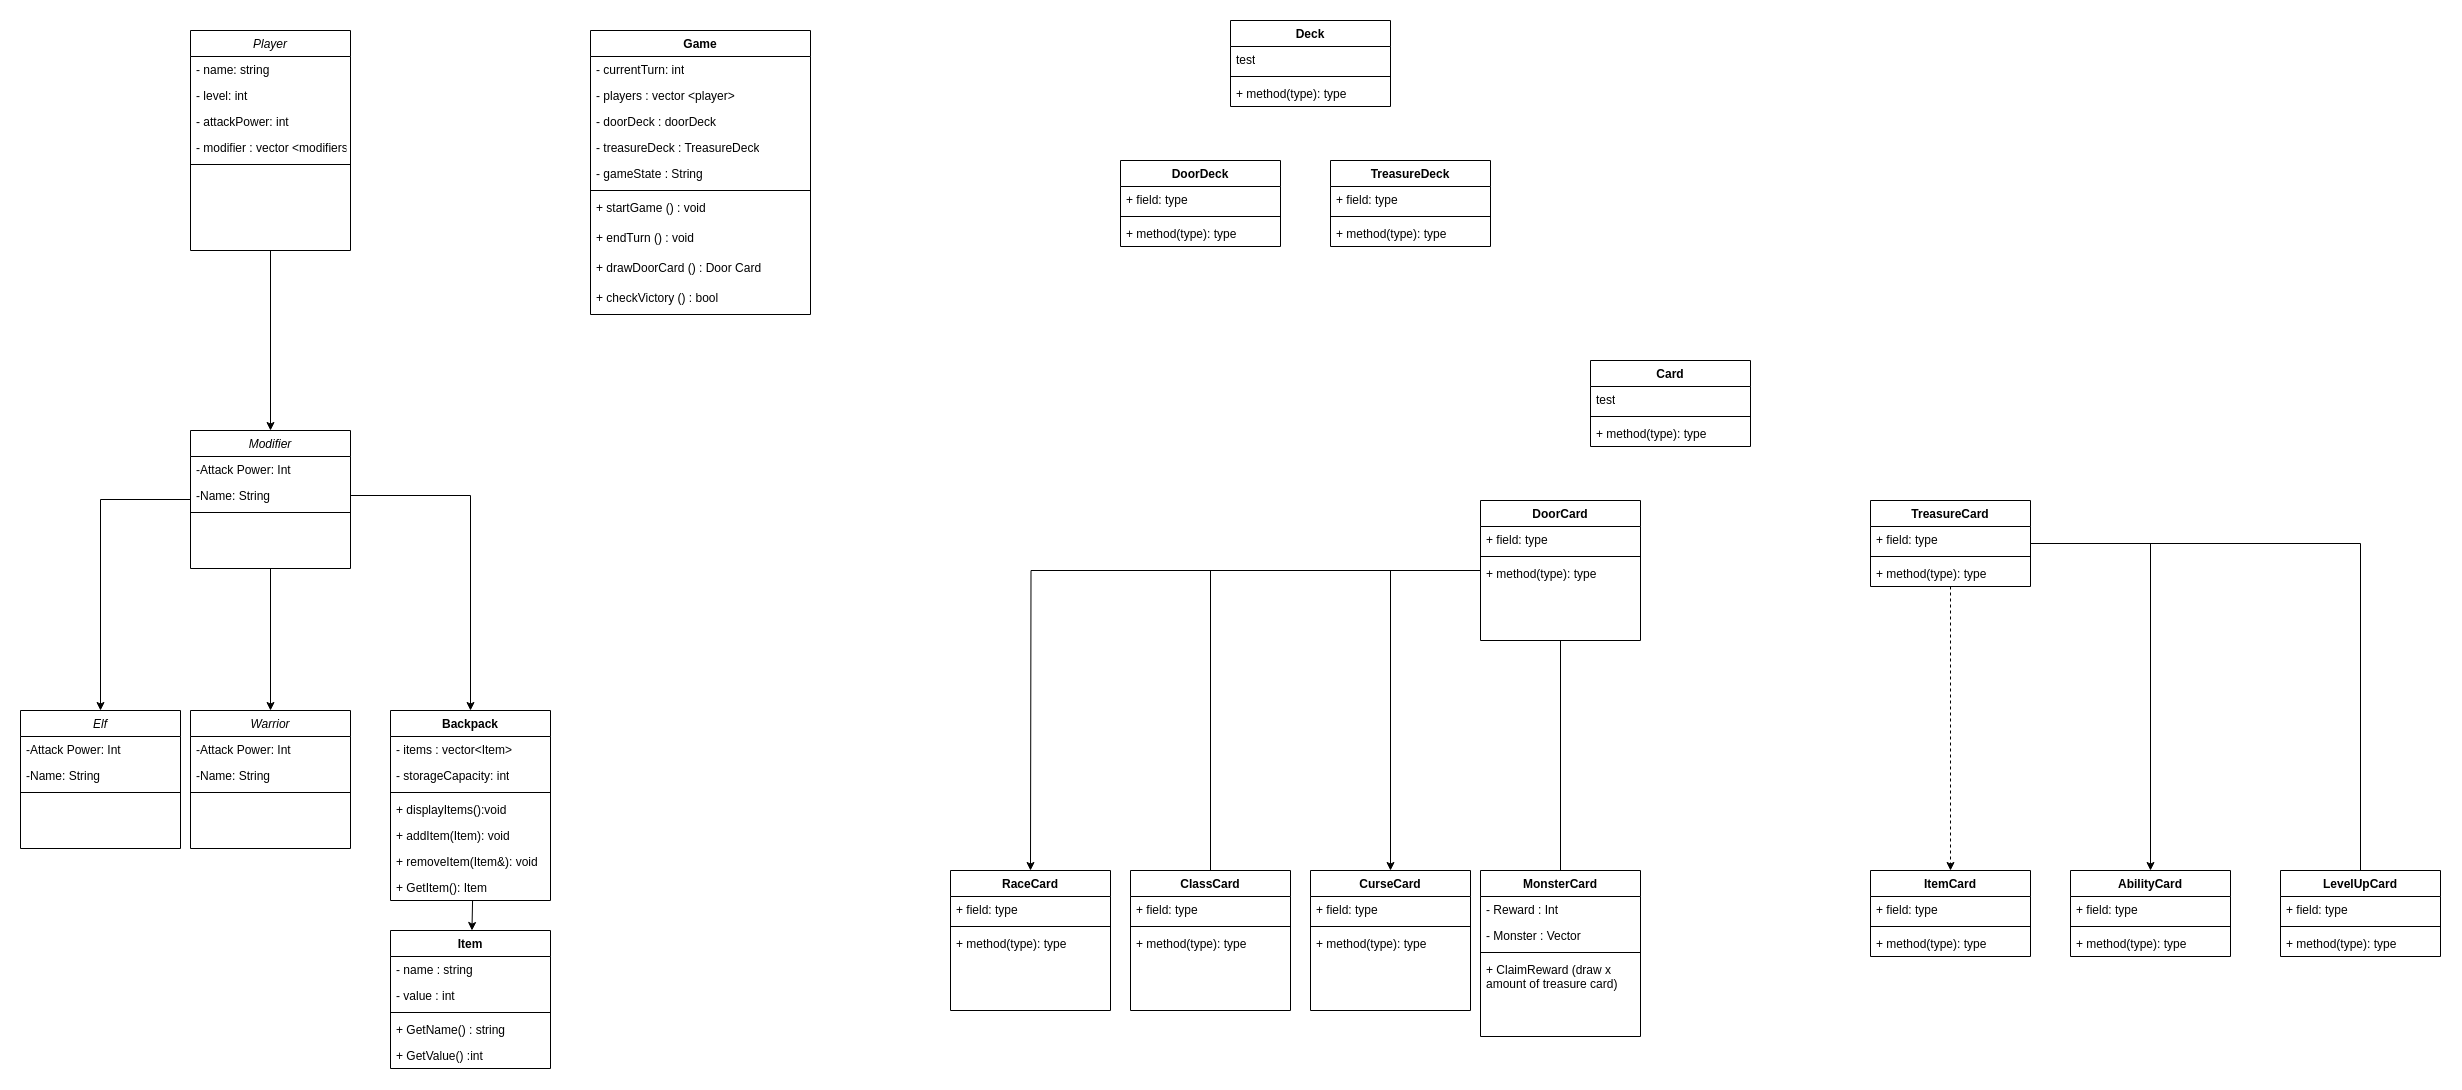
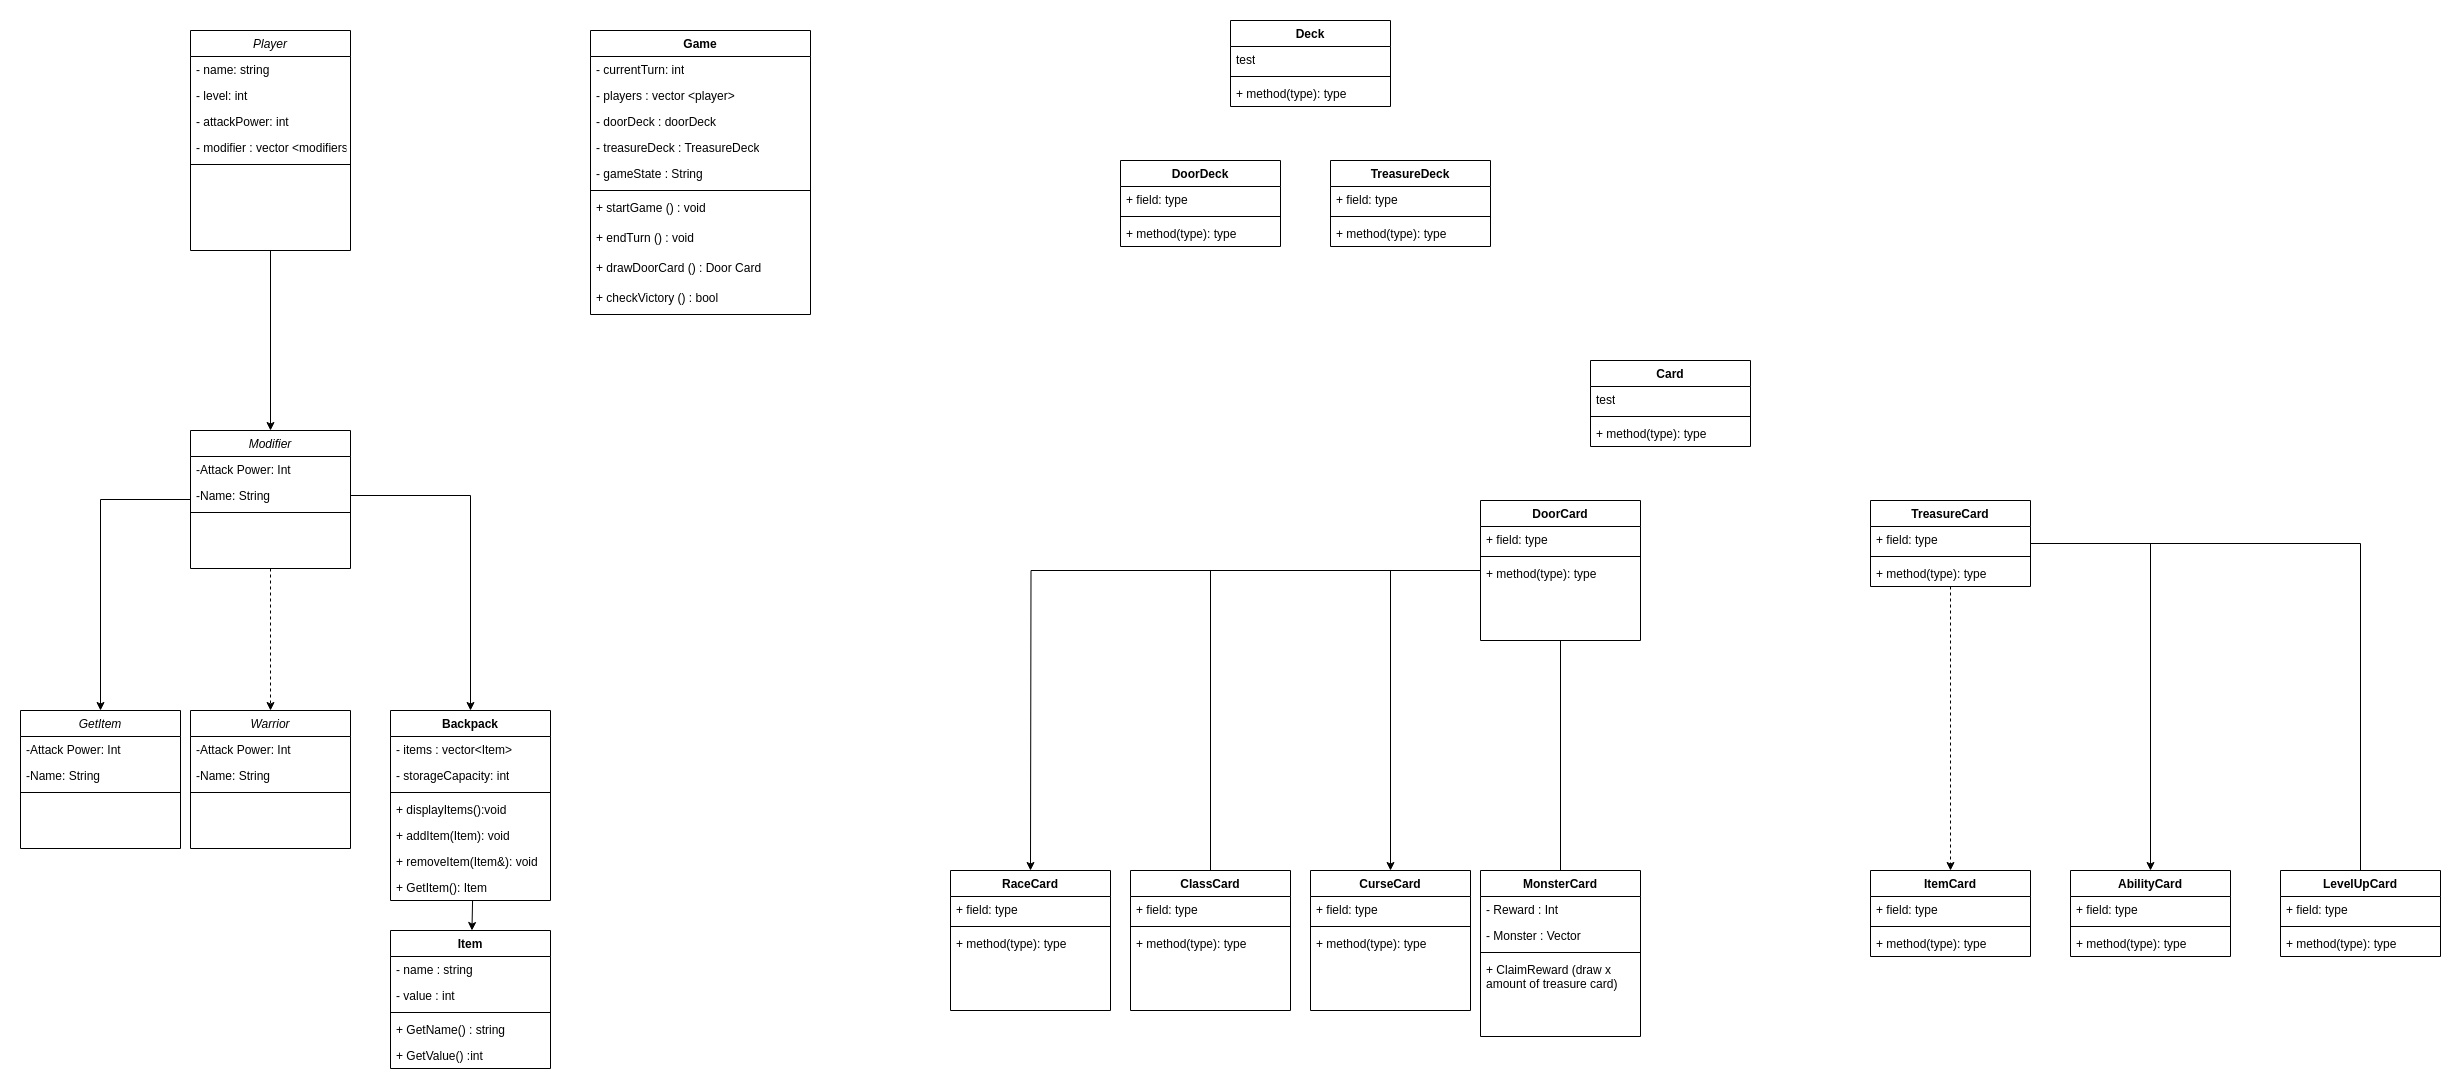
(271, 636) -> (271, 636)
(100, 724) -> (100, 724)
